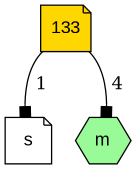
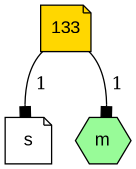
(115, 85) -> (115, 85)
